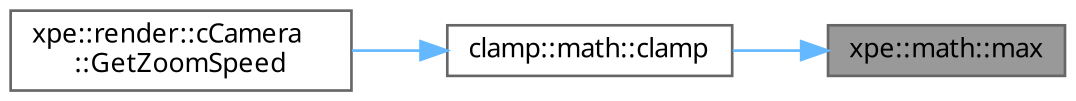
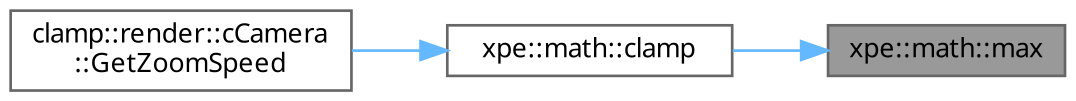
(181, 51) -> (181, 51)
(590, 51) -> (590, 51)
